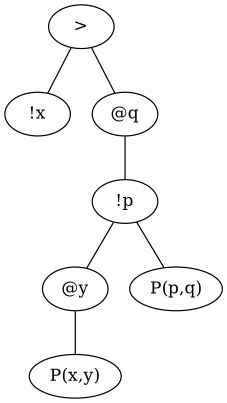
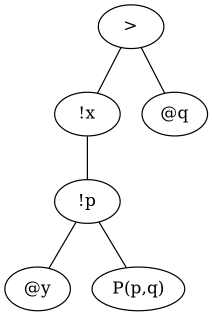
(125, 158) -> (87, 158)
(75, 376) -> none
